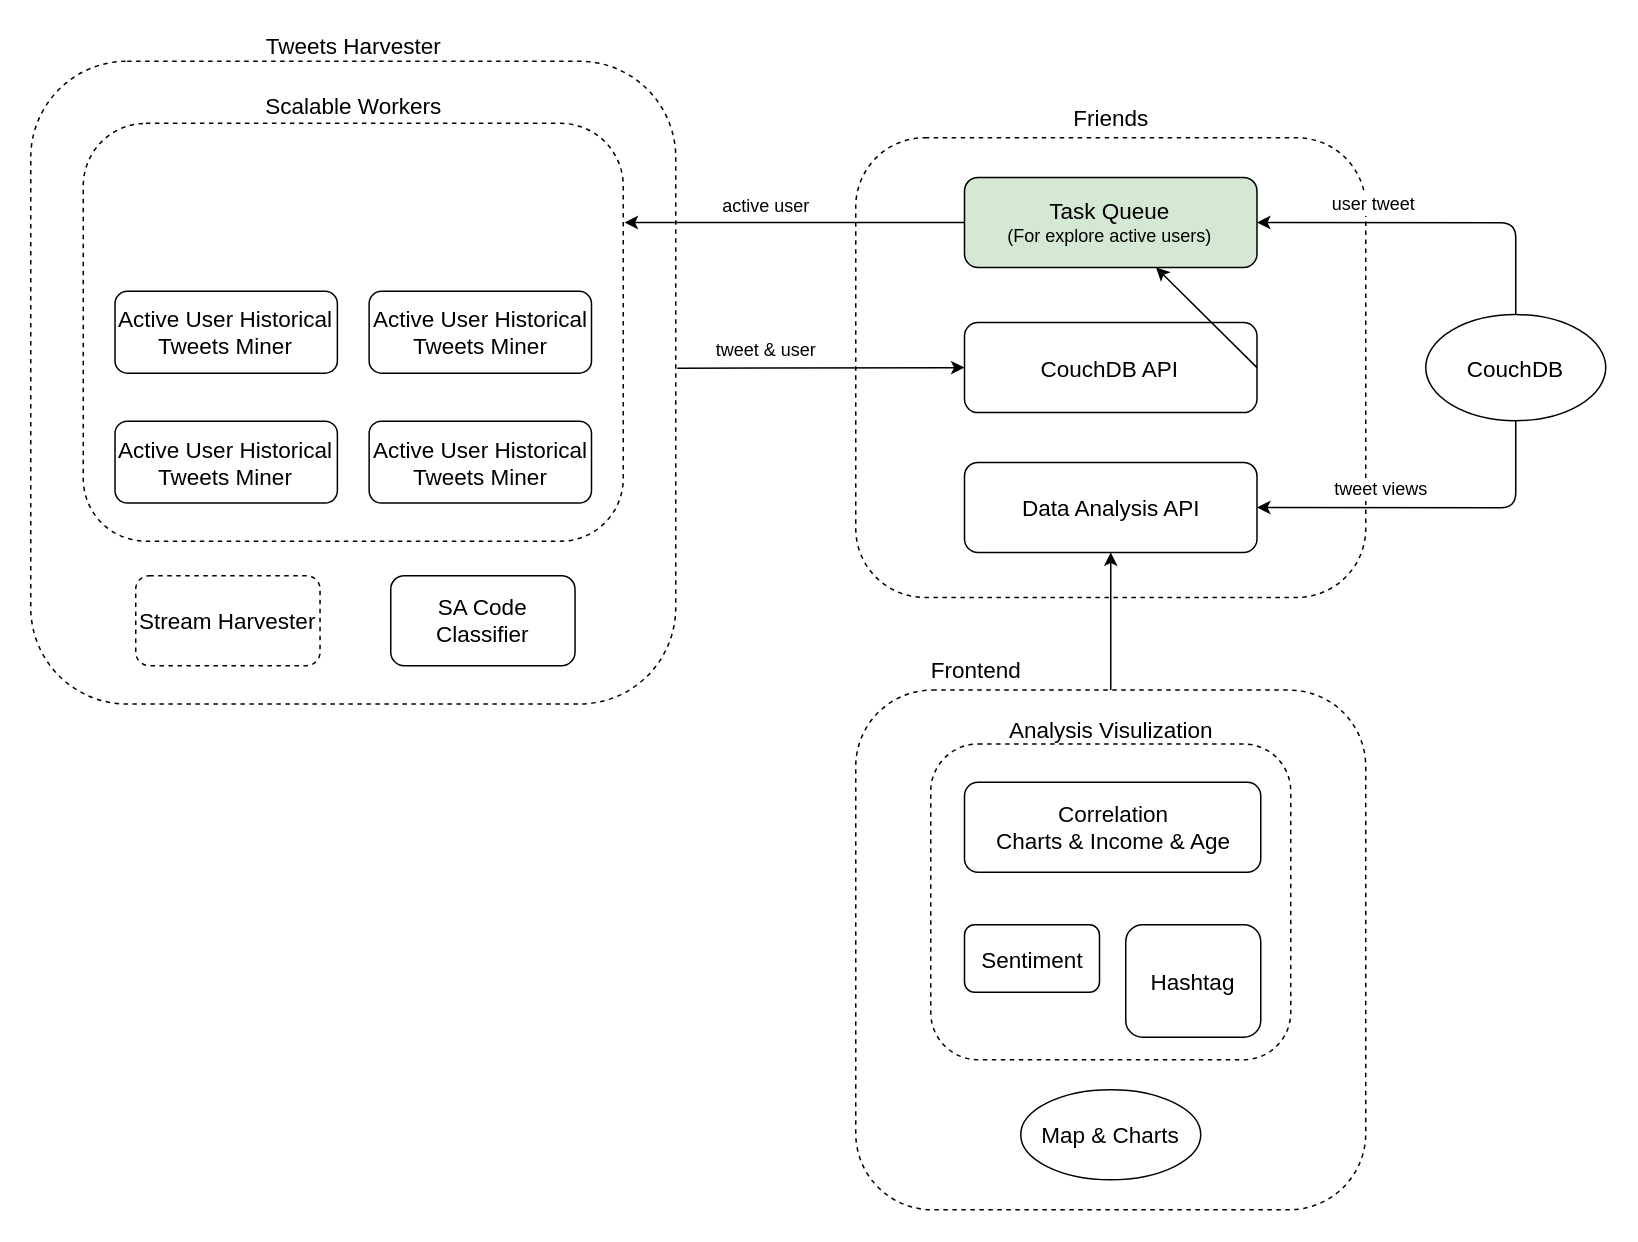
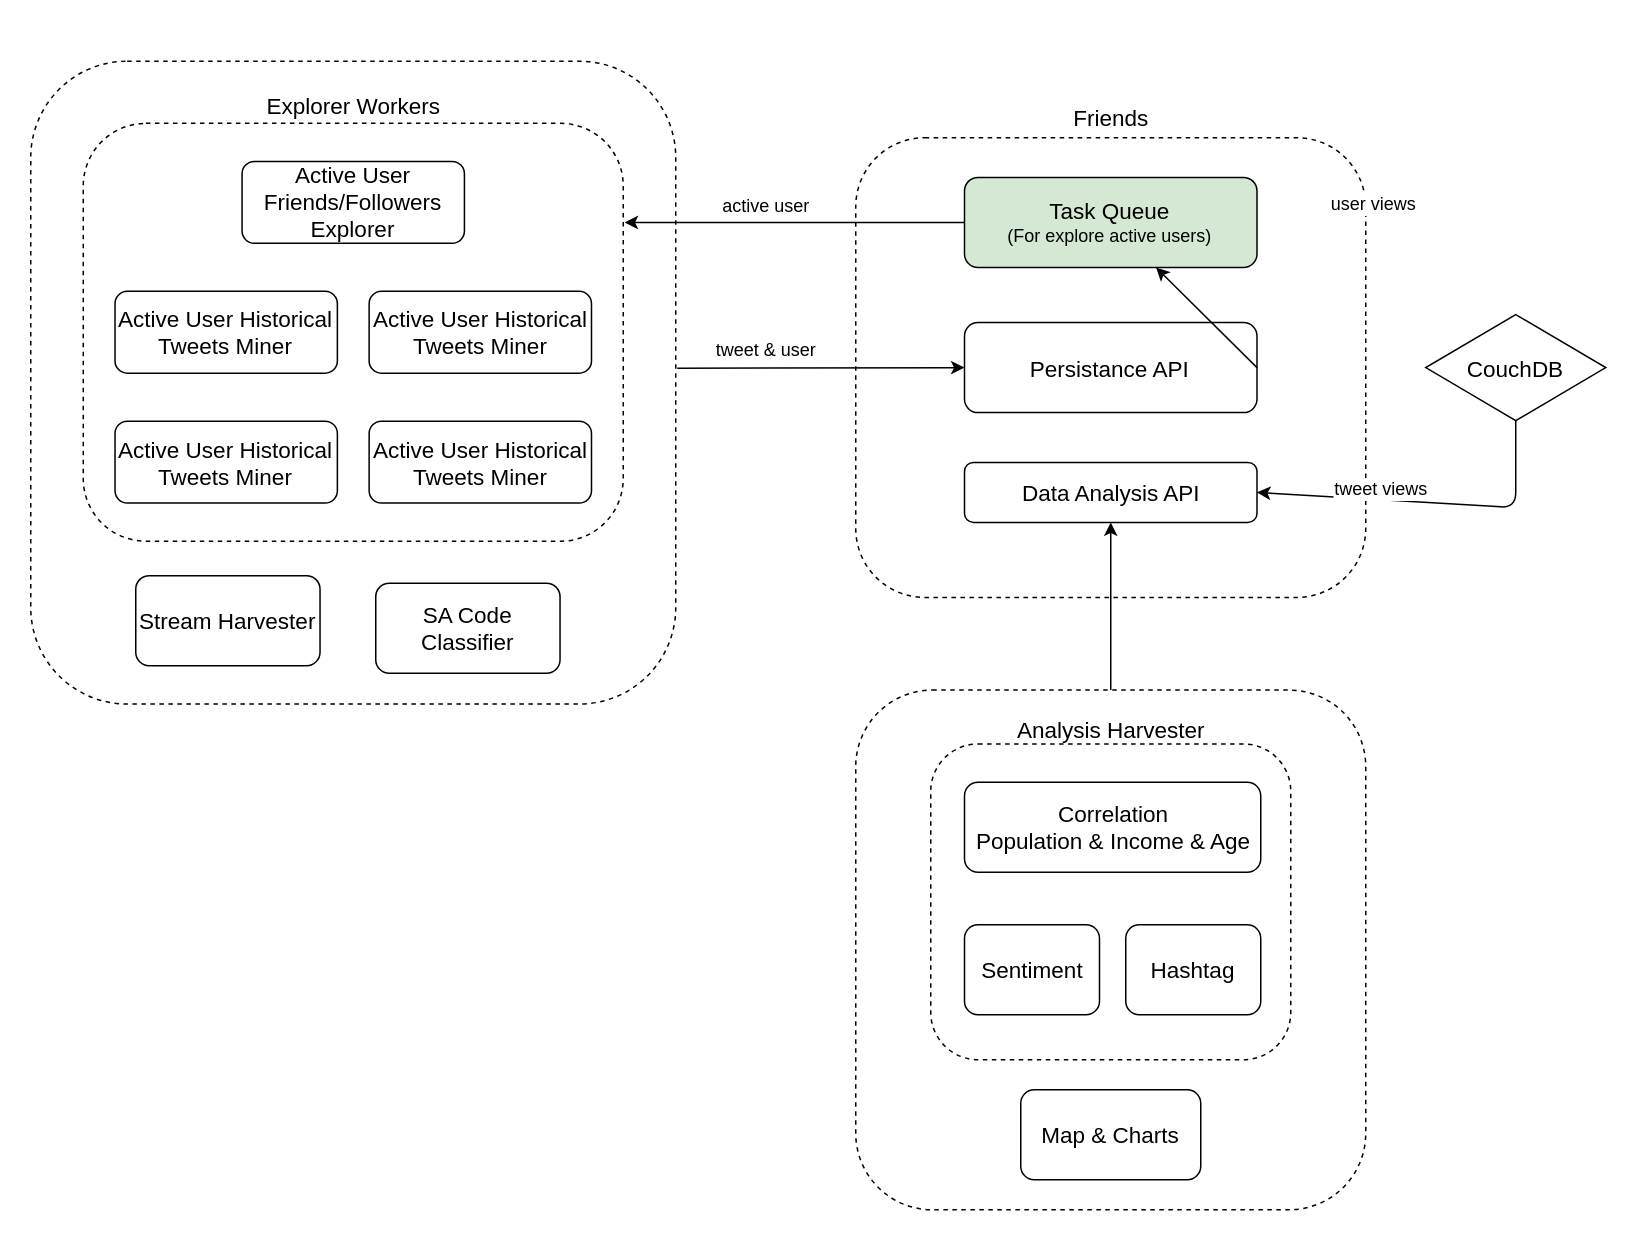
(353, 46) -> none
(354, 106) -> (354, 106)
none -> (353, 202)
(1374, 205) -> (1374, 205)
(1431, 223) -> none
(1110, 368) -> (1110, 368)
(1516, 368) -> (1516, 368)
(1111, 507) -> (1111, 492)
(228, 621) -> (228, 621)
(483, 621) -> (468, 628)
(976, 670) -> none
(1112, 730) -> (1112, 730)
(1114, 827) -> (1114, 827)
(1032, 959) -> (1032, 970)
(1193, 981) -> (1193, 970)
(1111, 1135) -> (1111, 1135)
